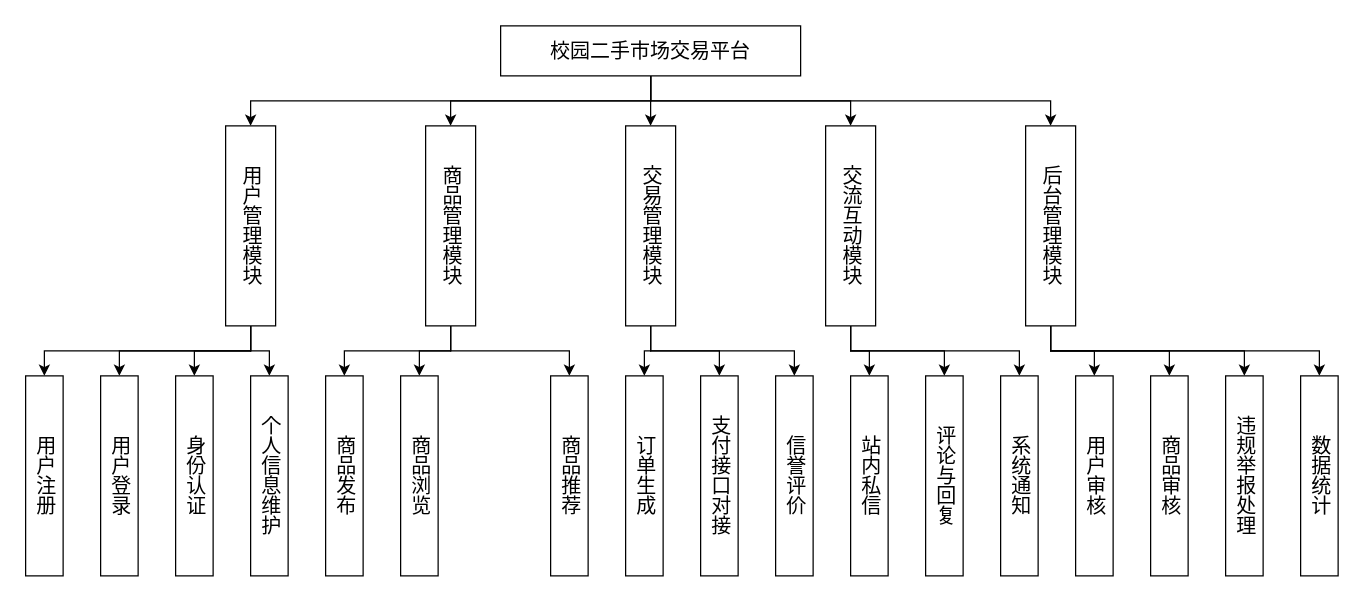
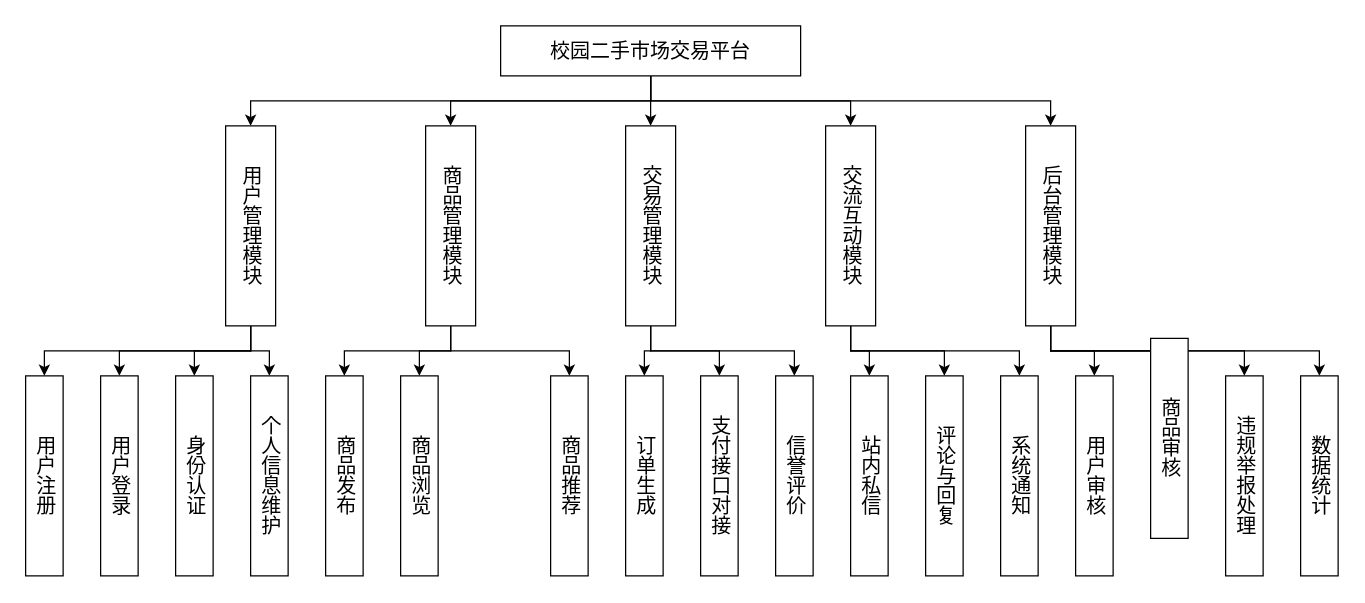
(1169, 476) -> (1169, 438)
